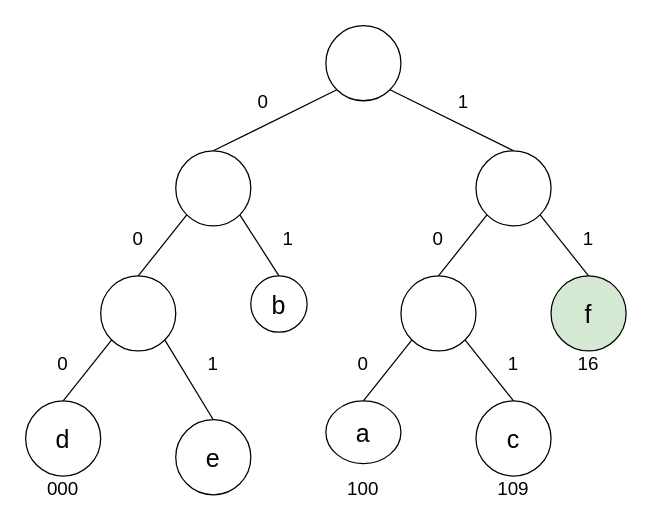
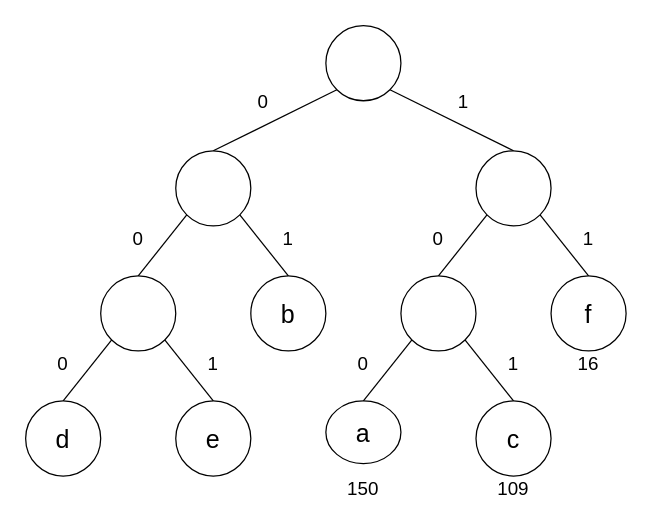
(279, 304) -> (288, 313)
(588, 313) -> (588, 313)
(213, 457) -> (213, 438)
(63, 488) -> none
(363, 488) -> (363, 488)
